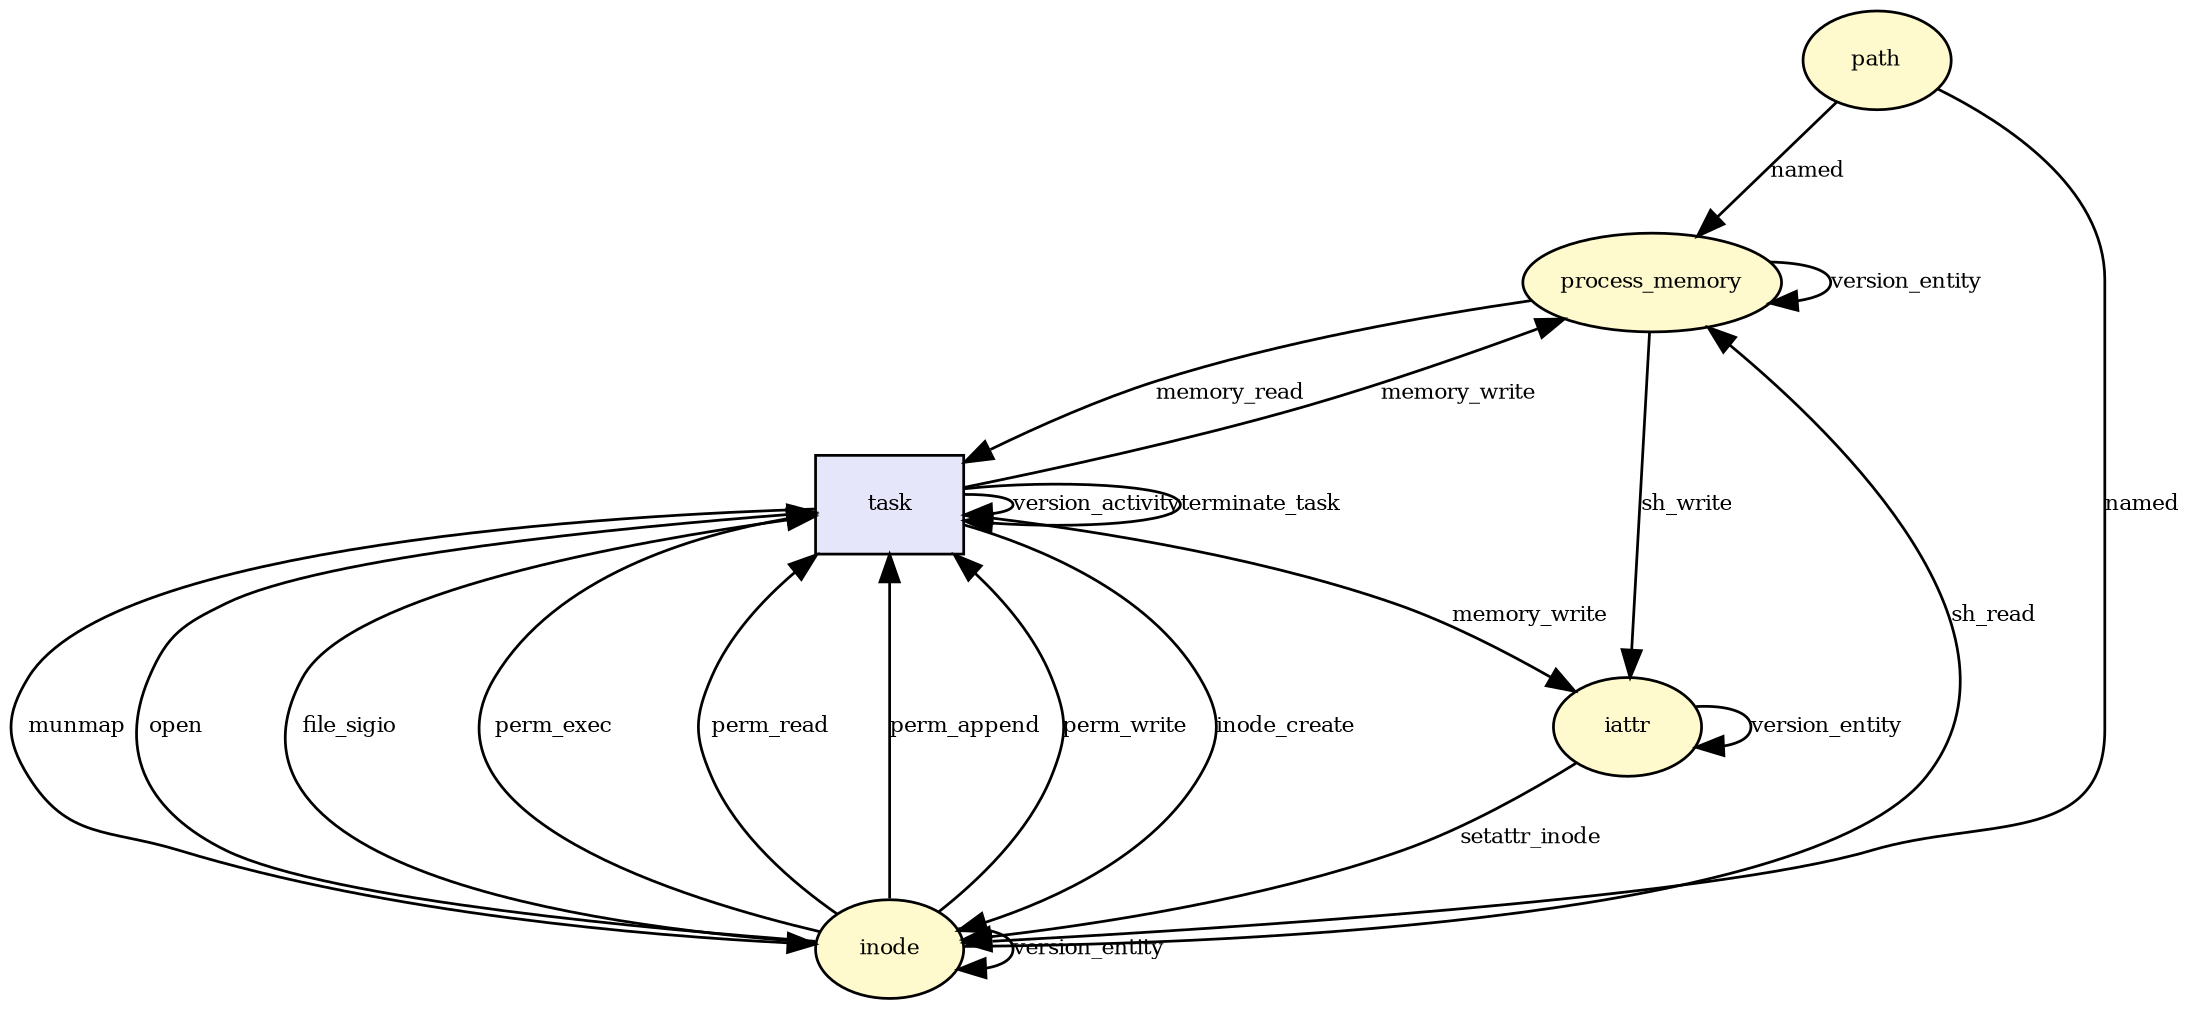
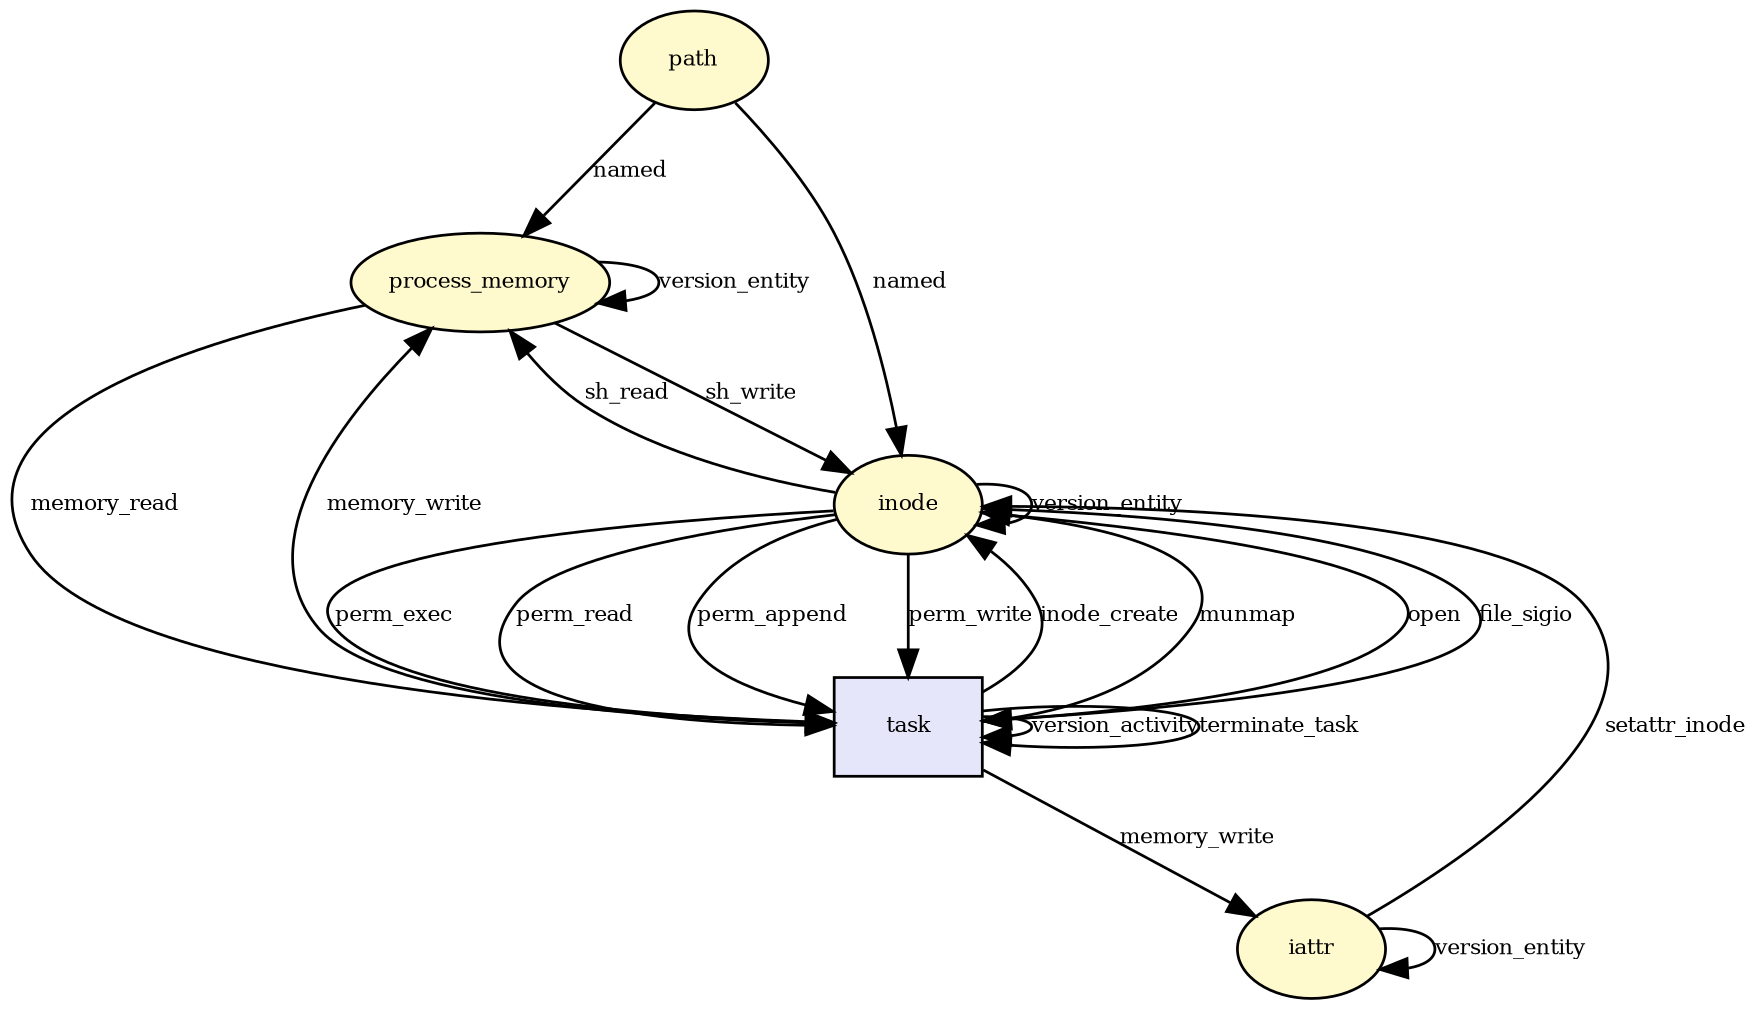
(1641, 491) -> (690, 392)
